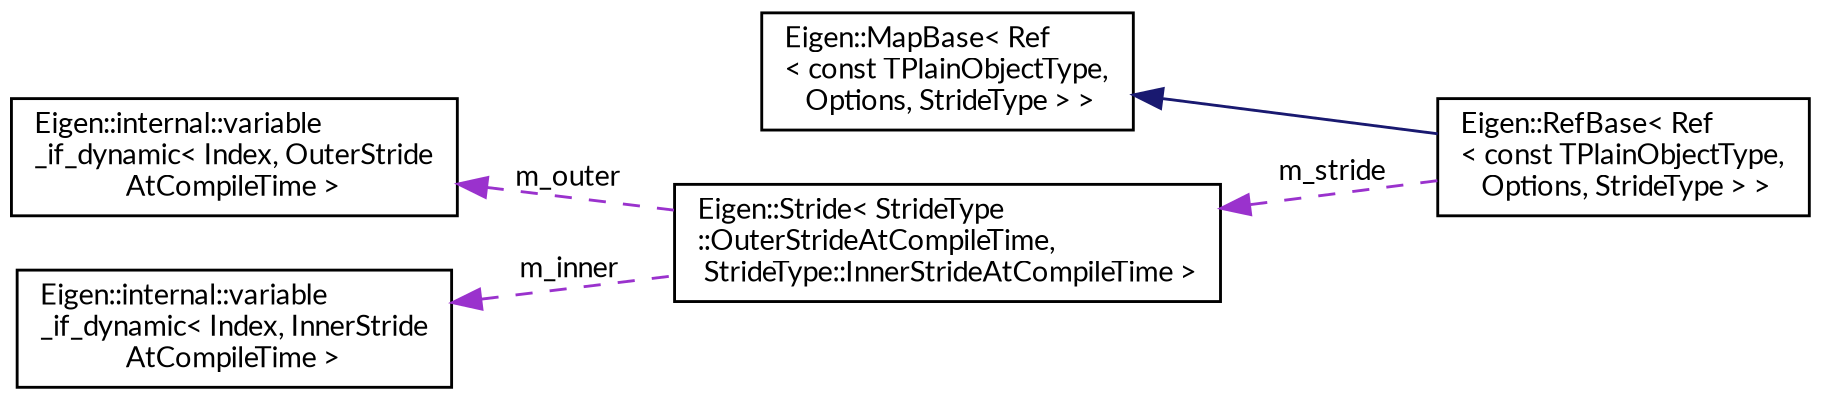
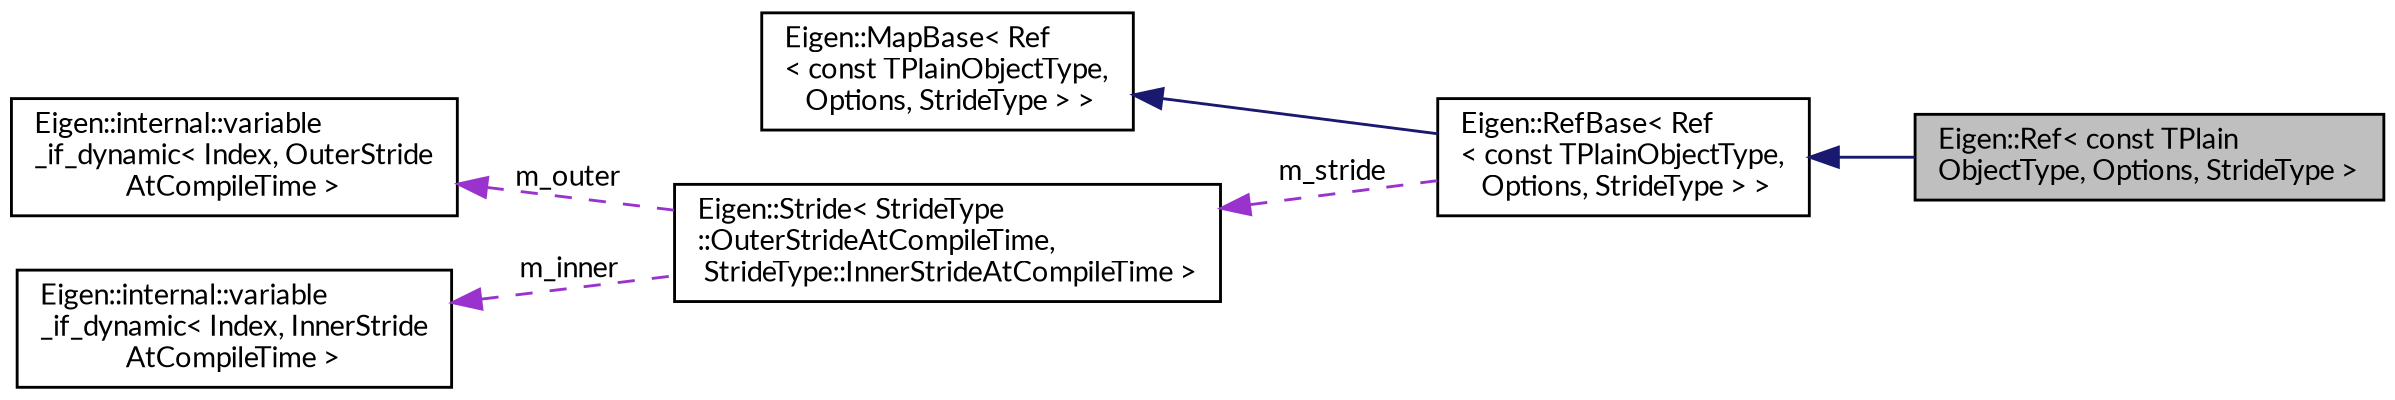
none -> (2149, 157)
